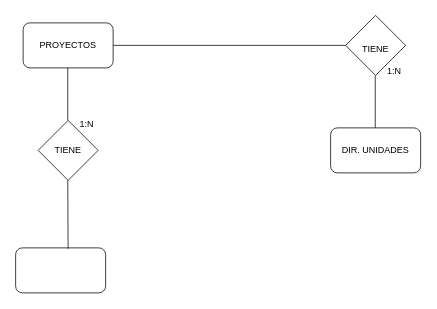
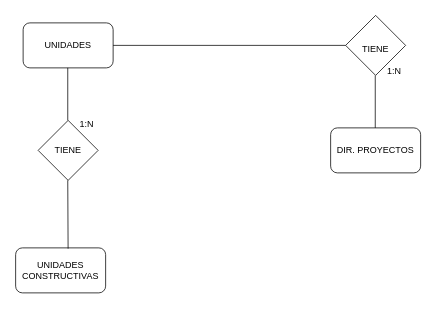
(68, 45) -> (68, 45)
(375, 150) -> (375, 150)
none -> (60, 270)
